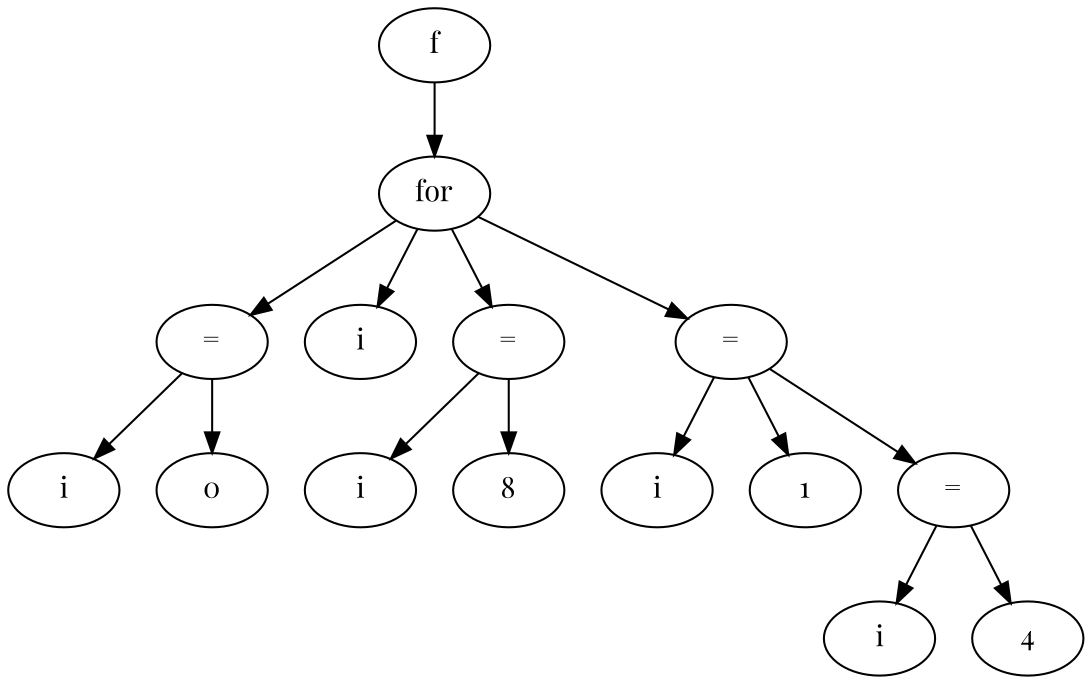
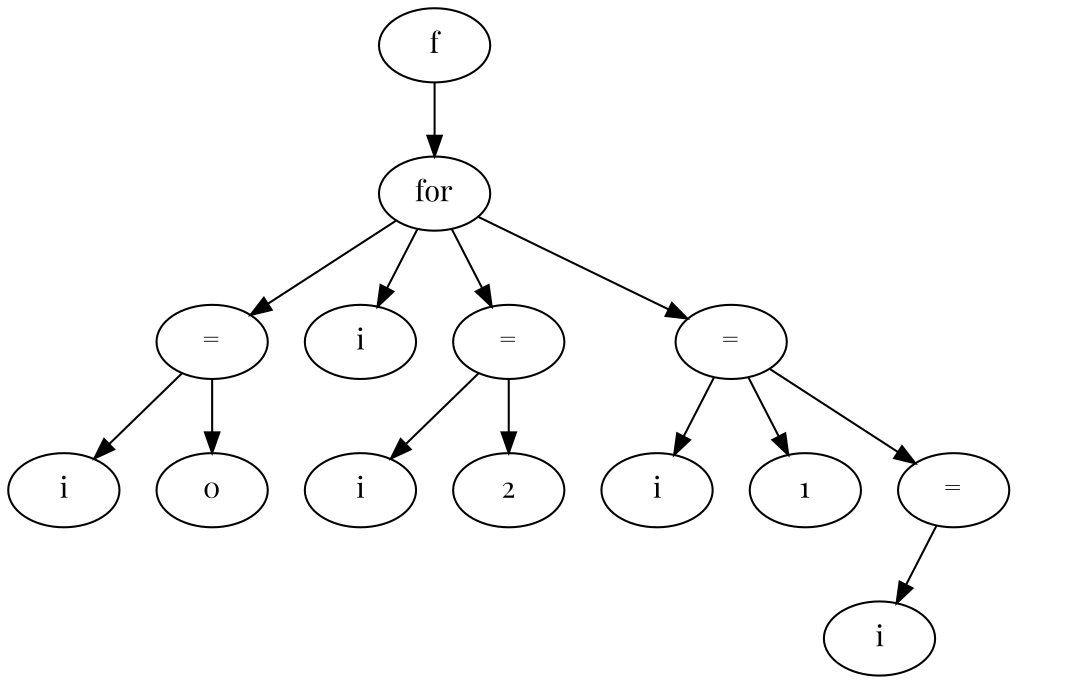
(509, 490) -> (509, 490)
(1028, 639) -> none
